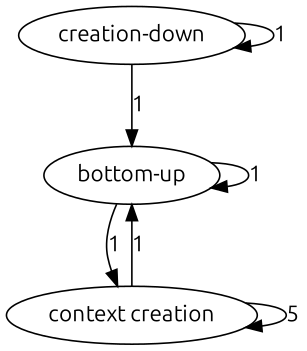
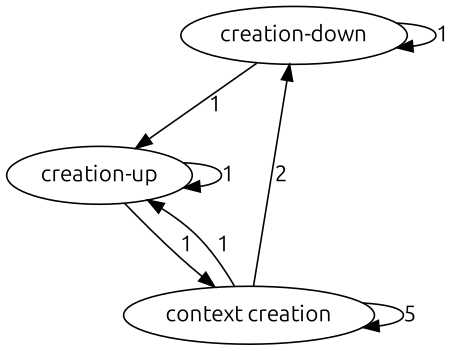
(132, 175) -> (99, 175)
none -> (270, 184)
